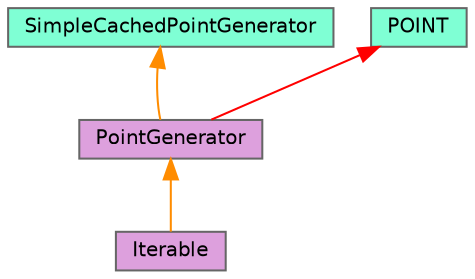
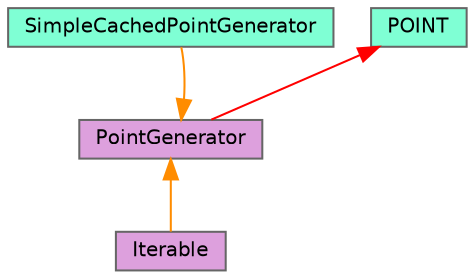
(157, 94) -> (184, 73)
